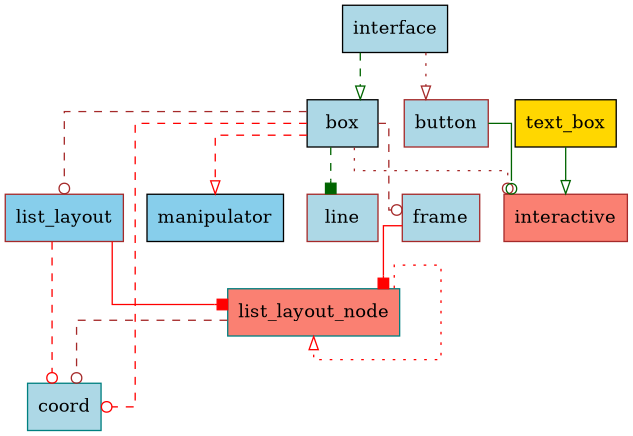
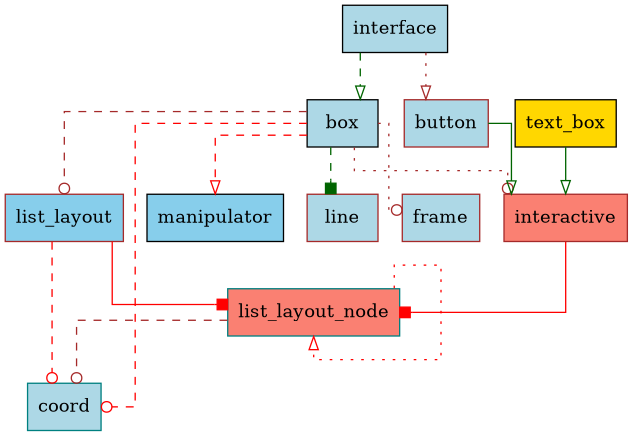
(511, 141) -> (511, 141)
(389, 163) -> (389, 163)
(383, 241) -> (525, 312)
